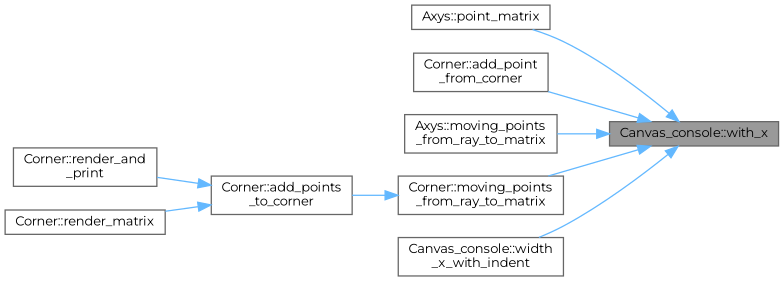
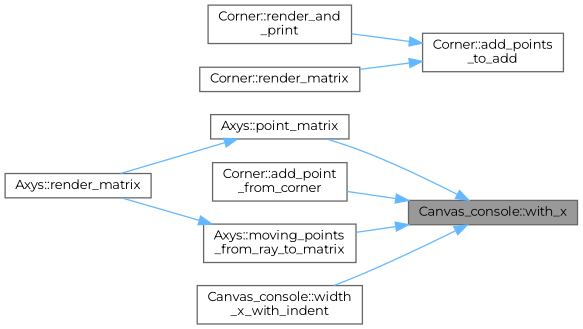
none -> (78, 186)
(282, 195) -> (493, 53)
(481, 195) -> none
